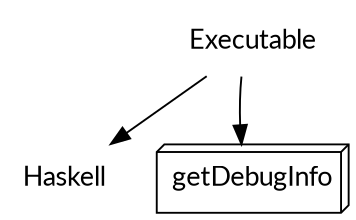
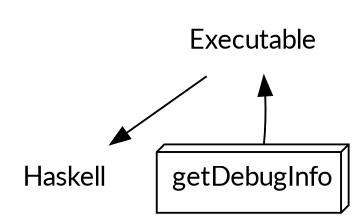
(240, 101) -> (265, 120)
